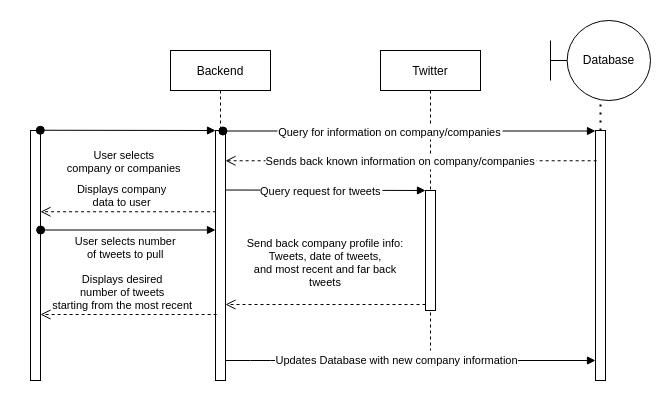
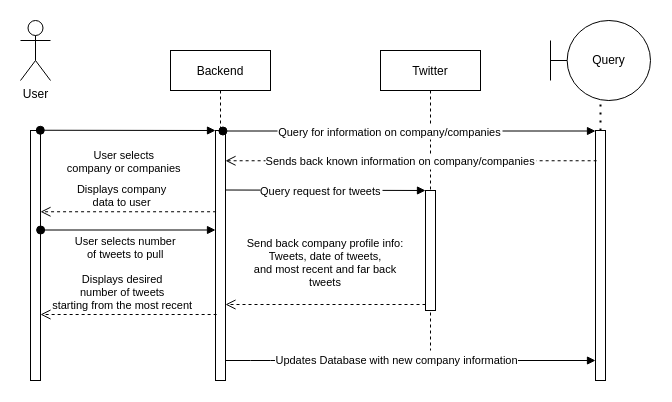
none -> (36, 51)
(609, 61) -> (609, 61)
